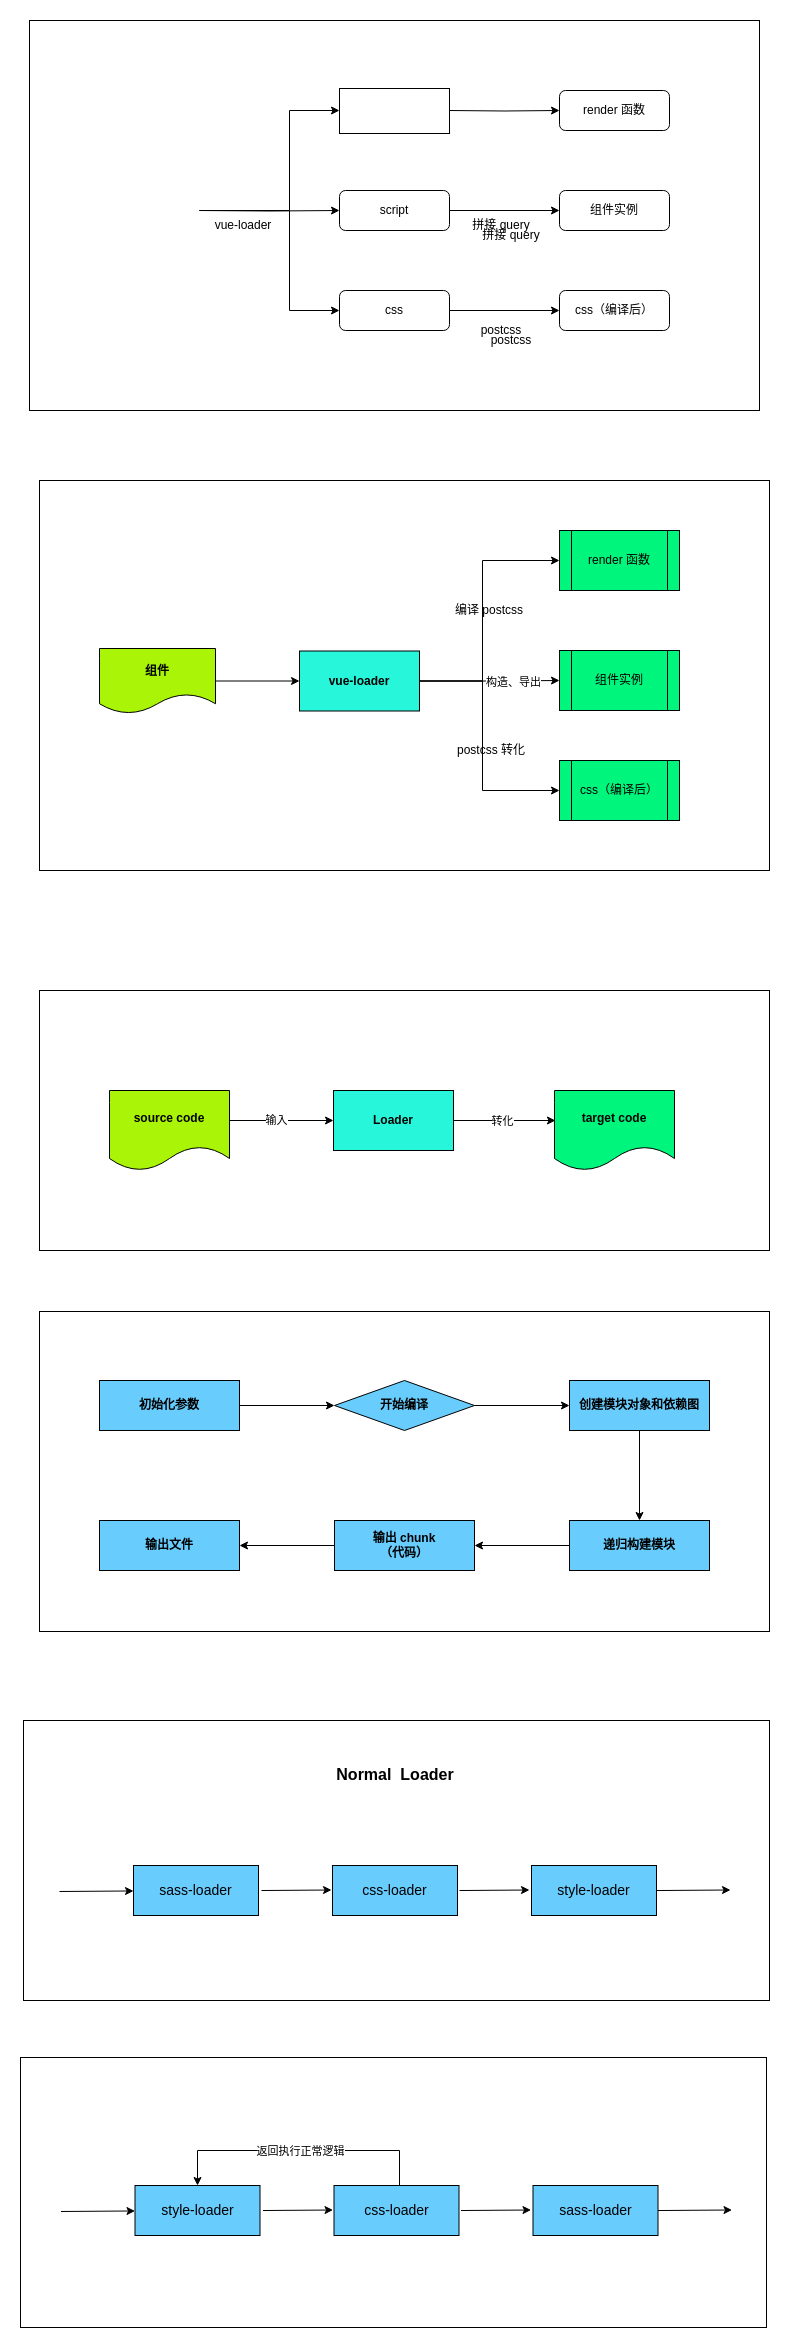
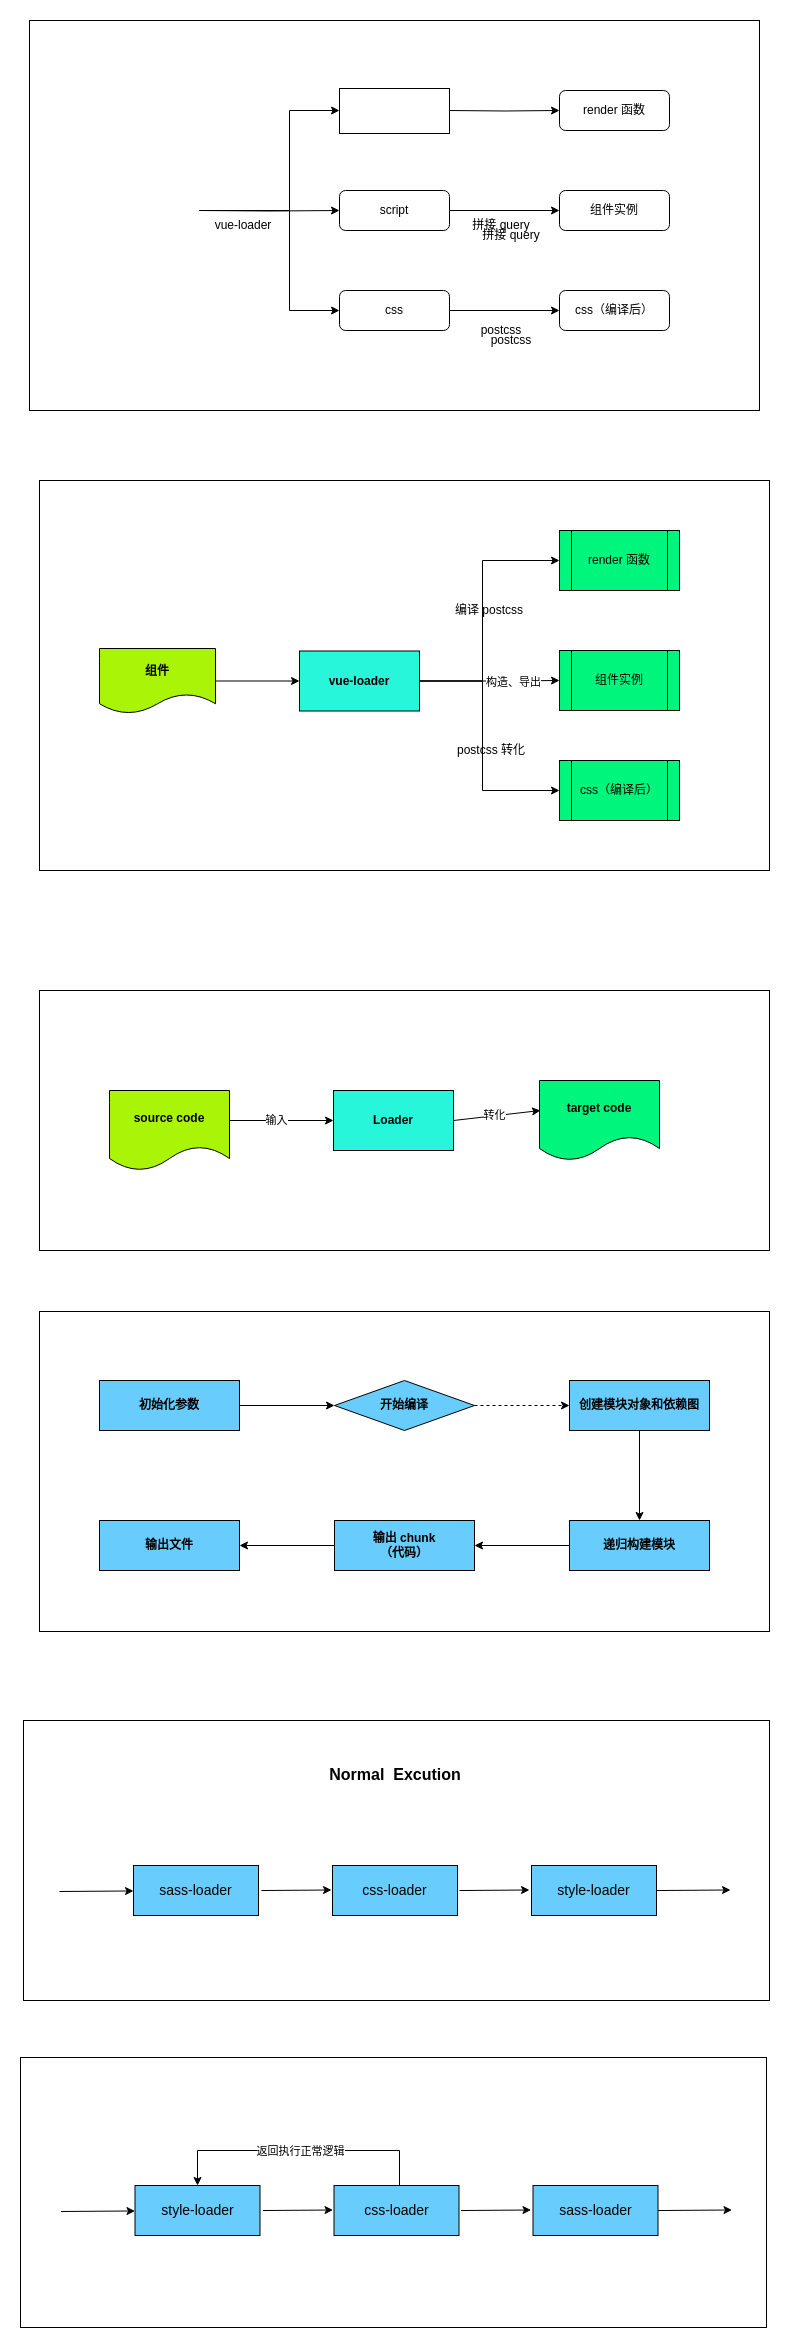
(615, 1131) -> (600, 1121)
(519, 1406) -> (519, 1406)
(396, 1775) -> (396, 1775)
